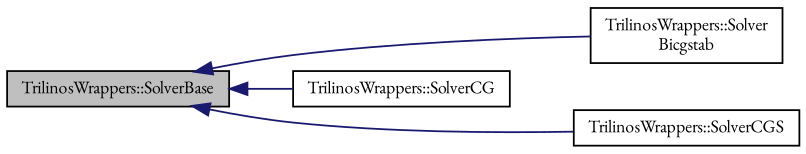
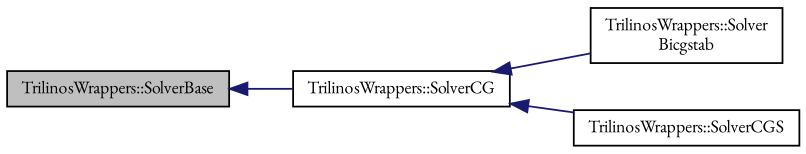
(401, 45) -> (551, 61)
(391, 130) -> (551, 109)
